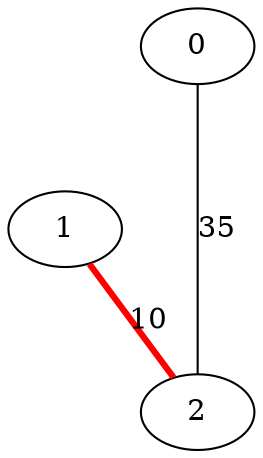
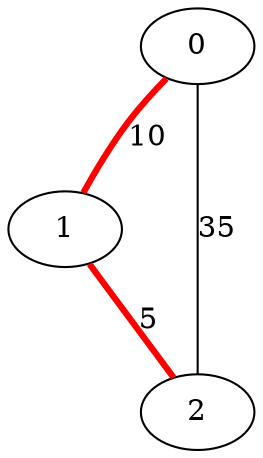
none -> (121, 133)
(149, 321) -> (149, 321)
